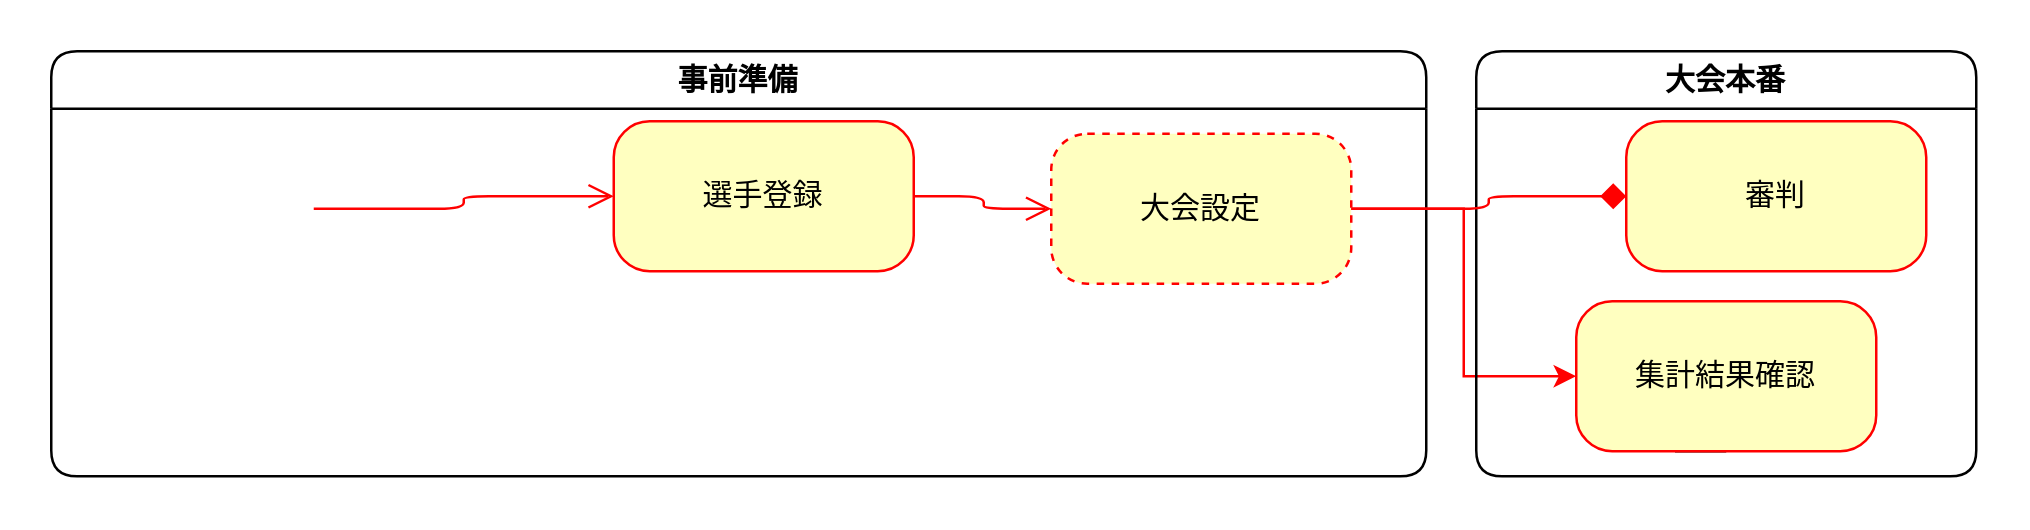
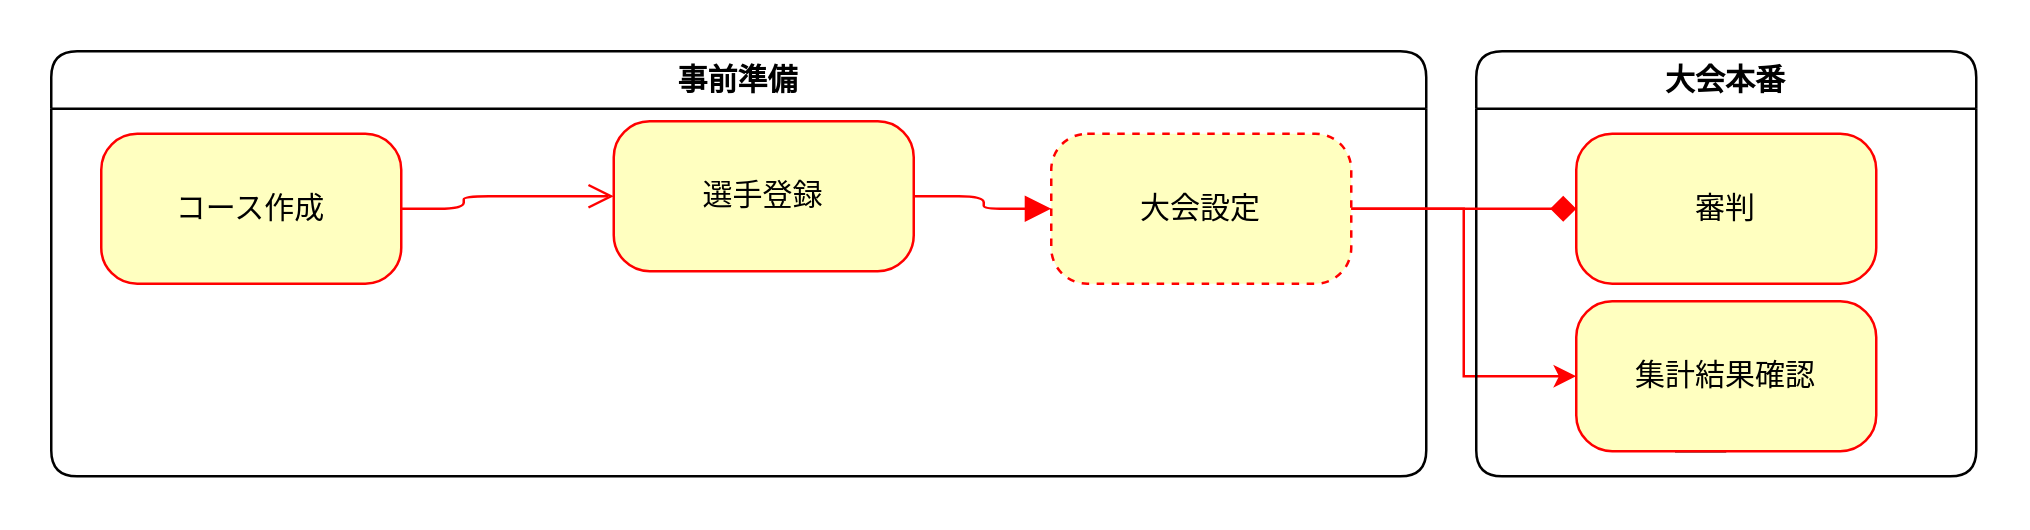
(1776, 196) -> (1726, 209)
none -> (251, 209)
(1032, 209) -> (1024, 209)
